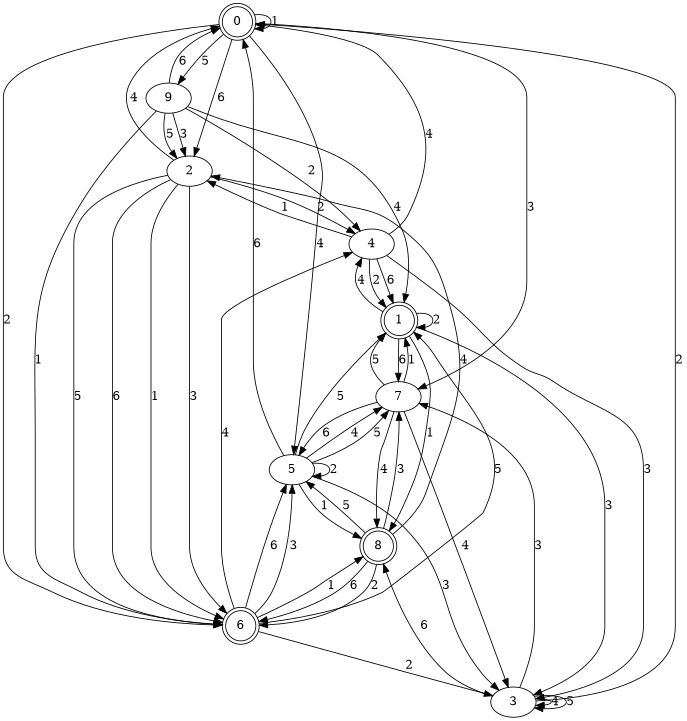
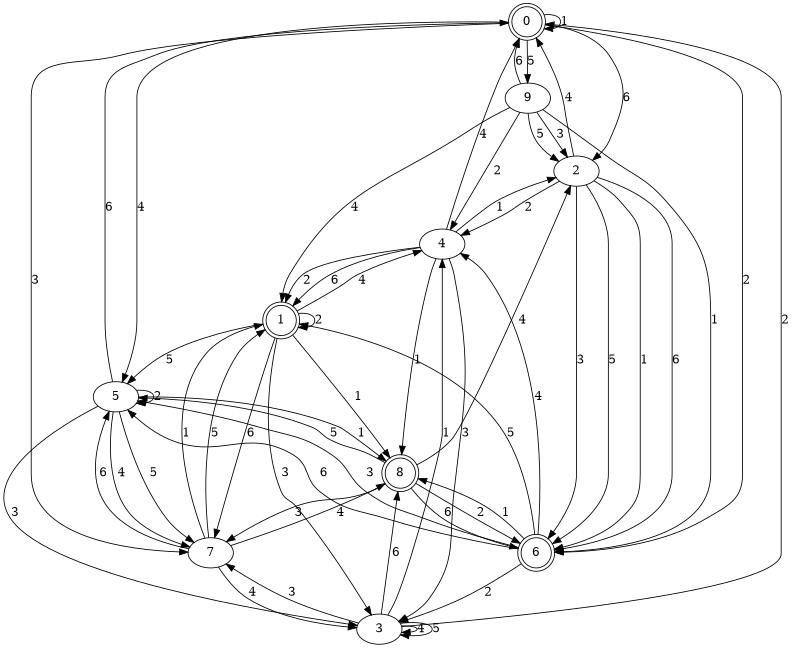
none -> (414, 351)
(330, 392) -> (194, 342)
none -> (442, 437)
